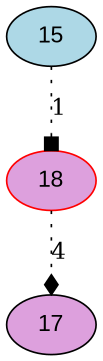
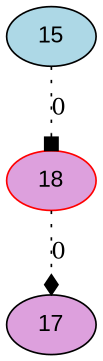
(60, 109) -> (60, 109)
(60, 253) -> (60, 253)
